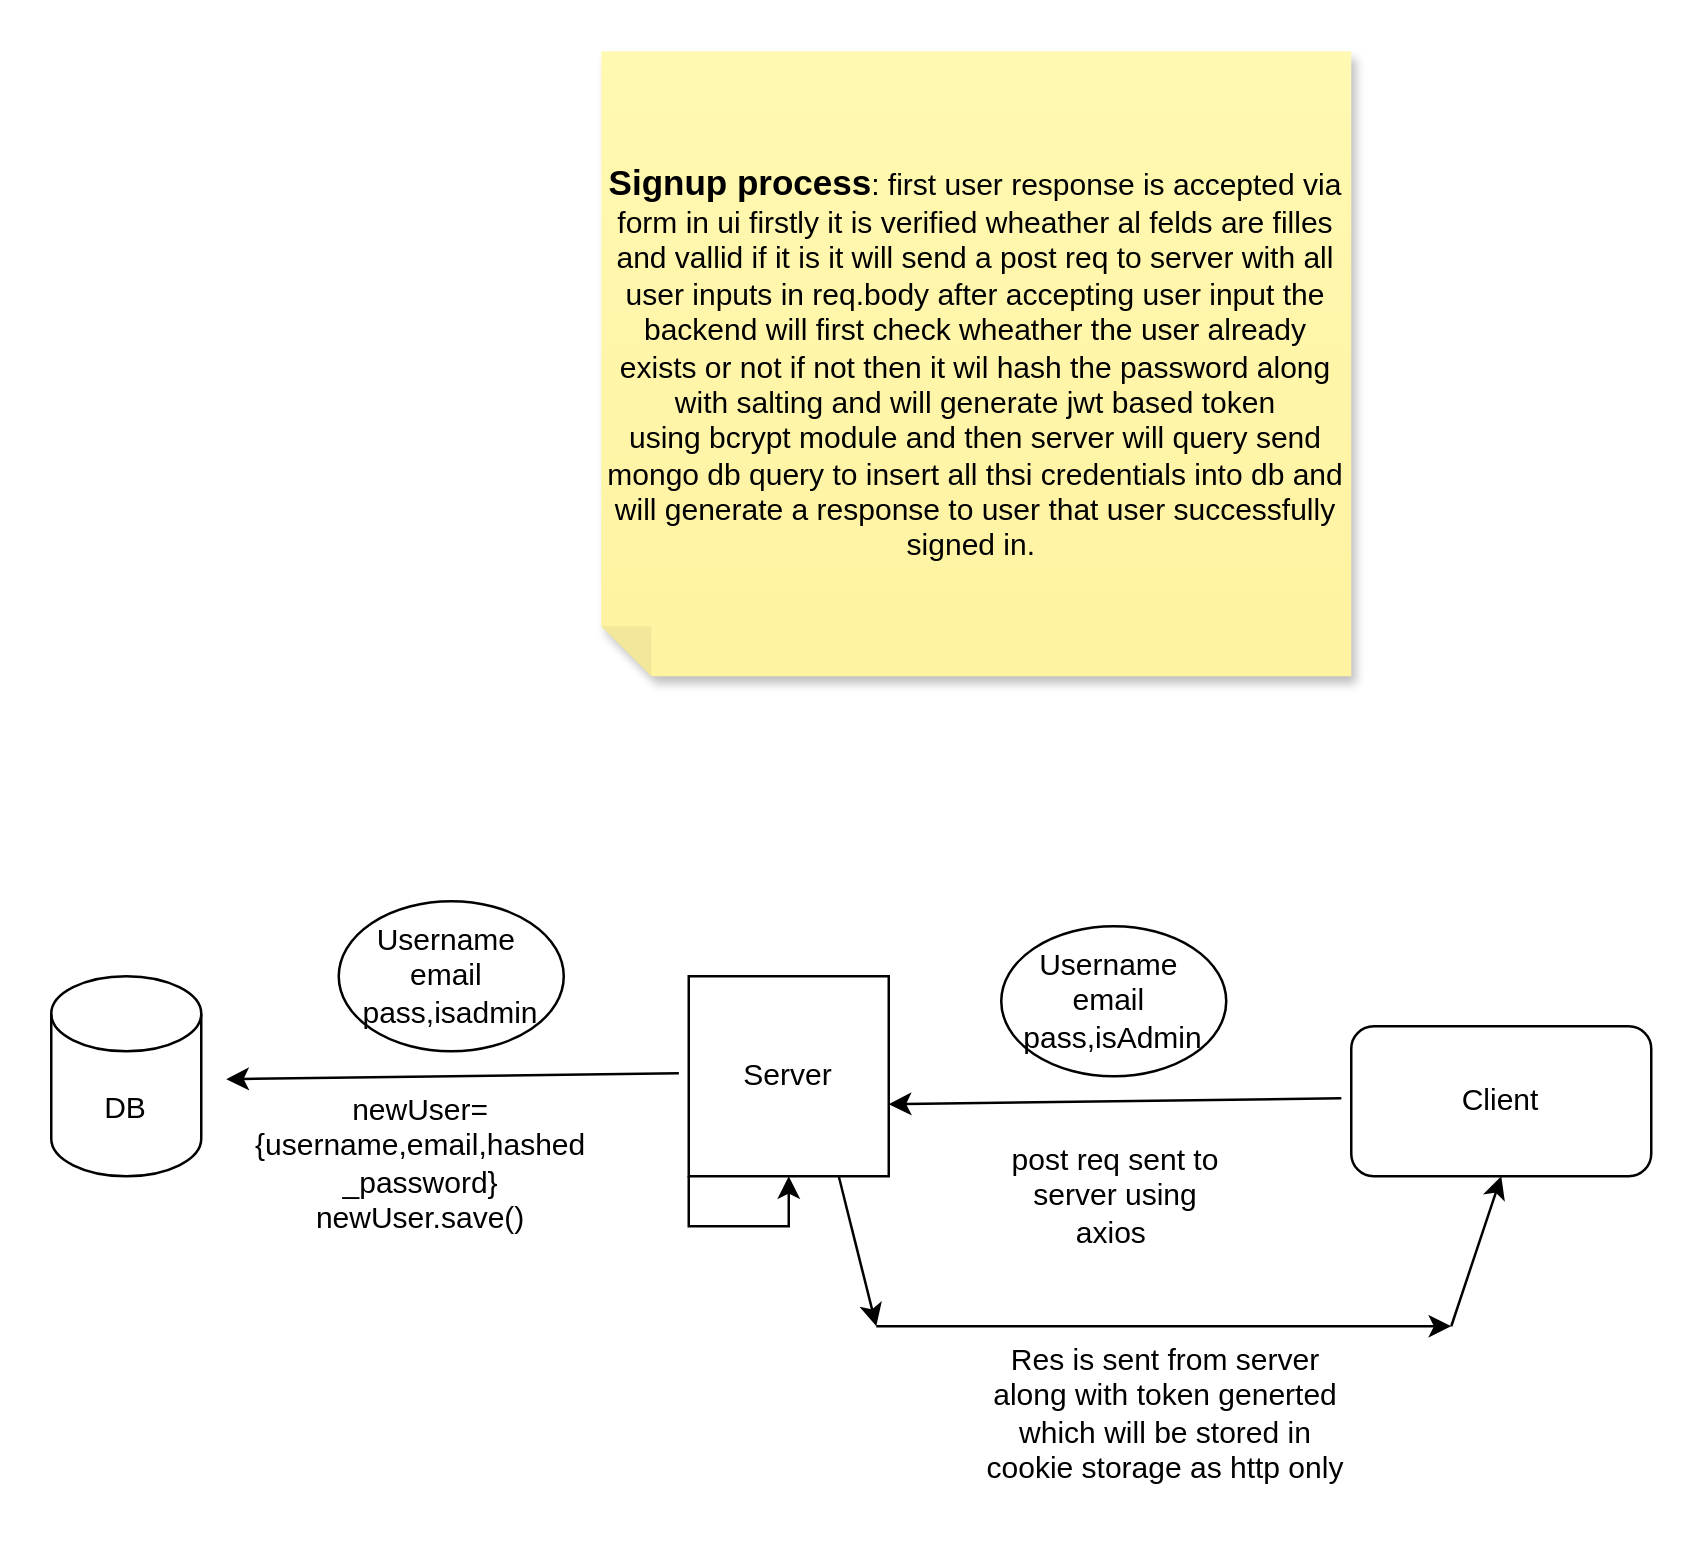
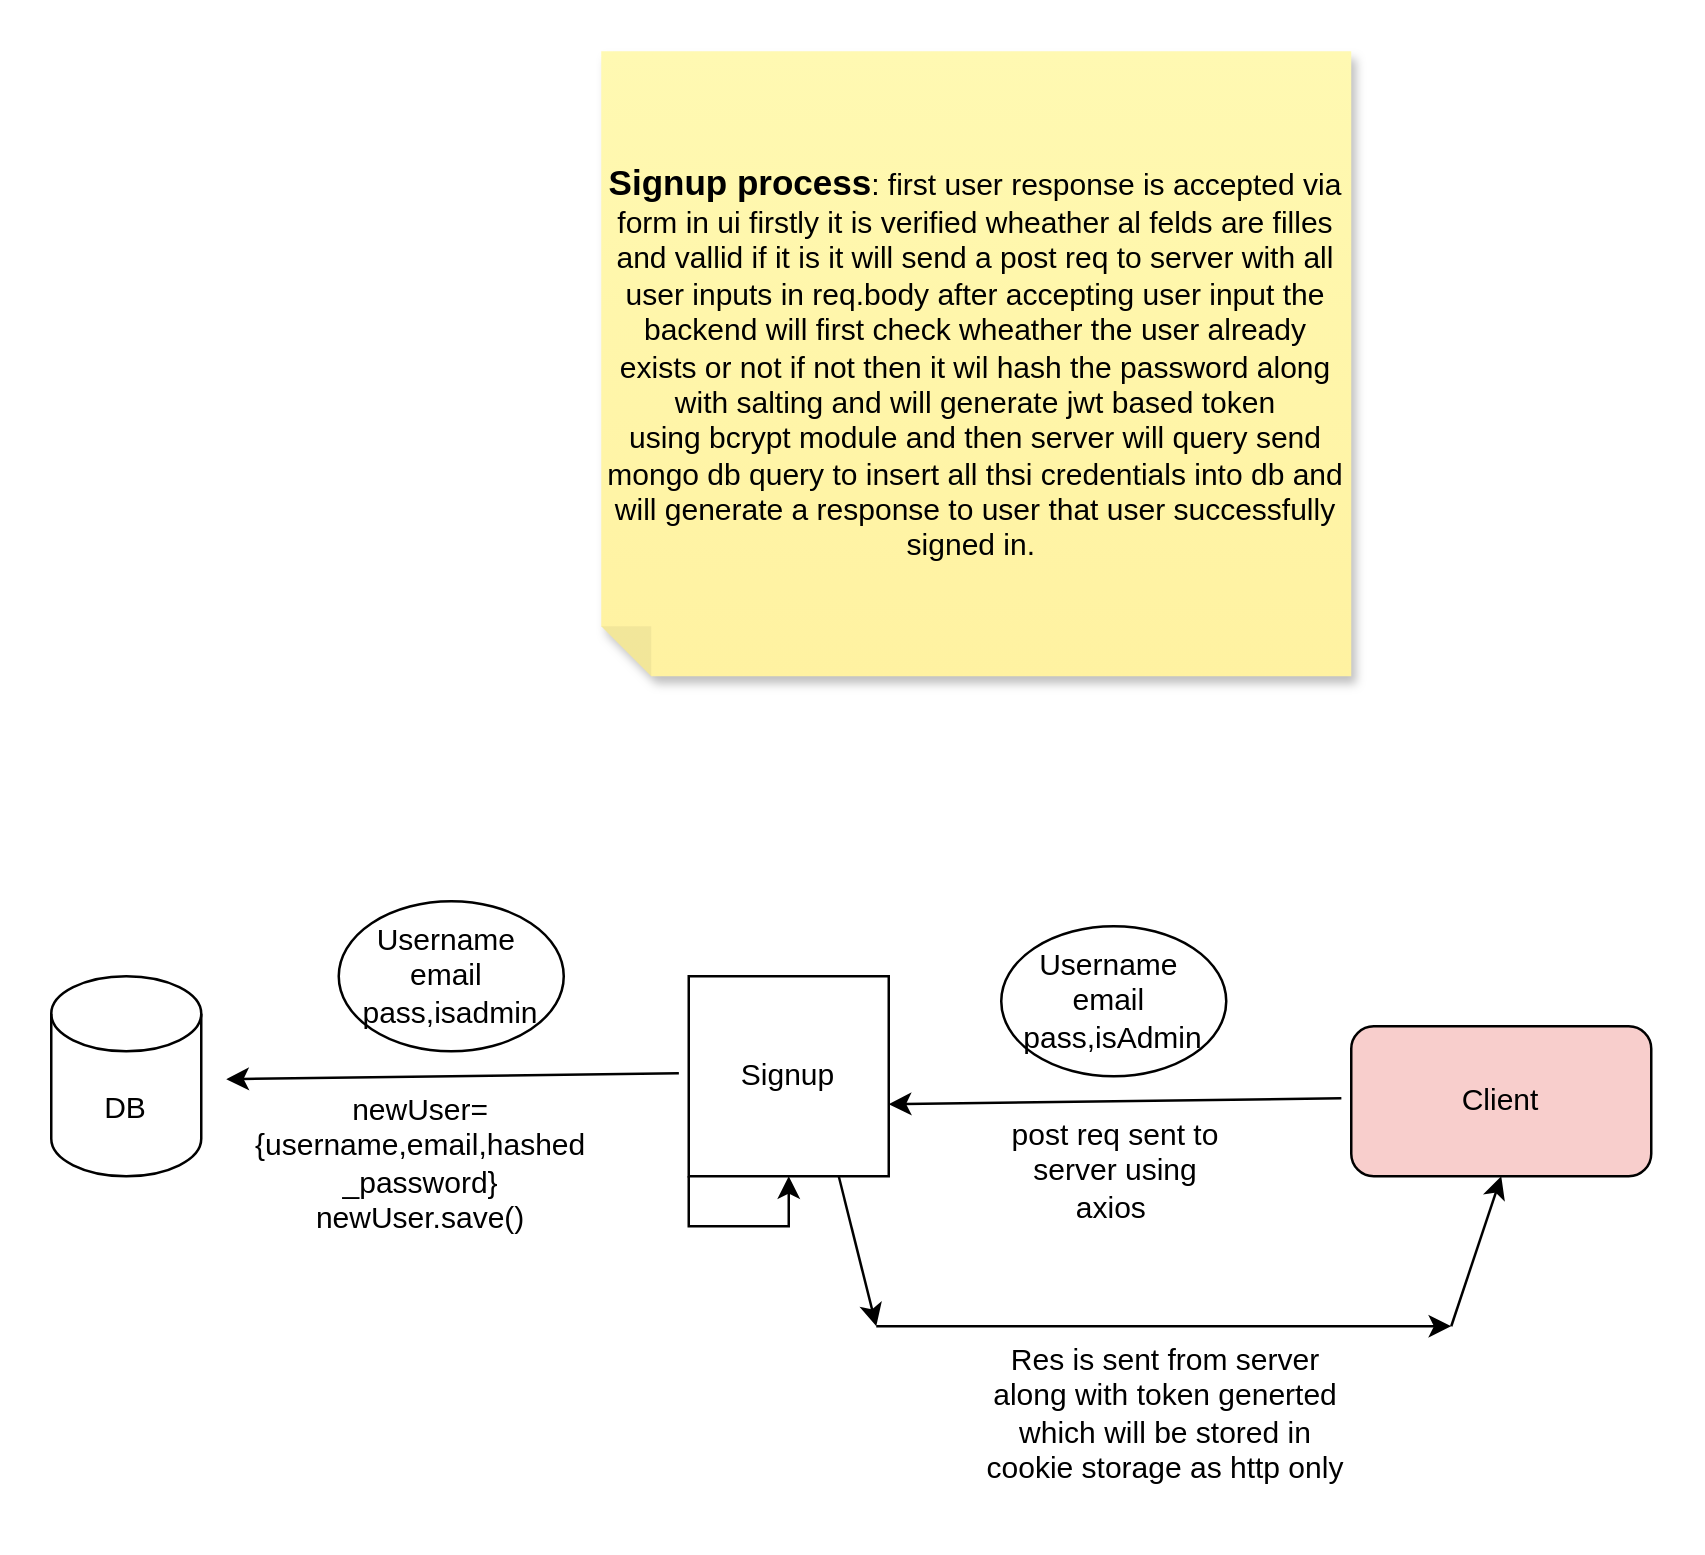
(789, 1076) -> (789, 1076)
(1501, 1101) -> (1501, 1101)
(1114, 1214) -> (1114, 1189)
